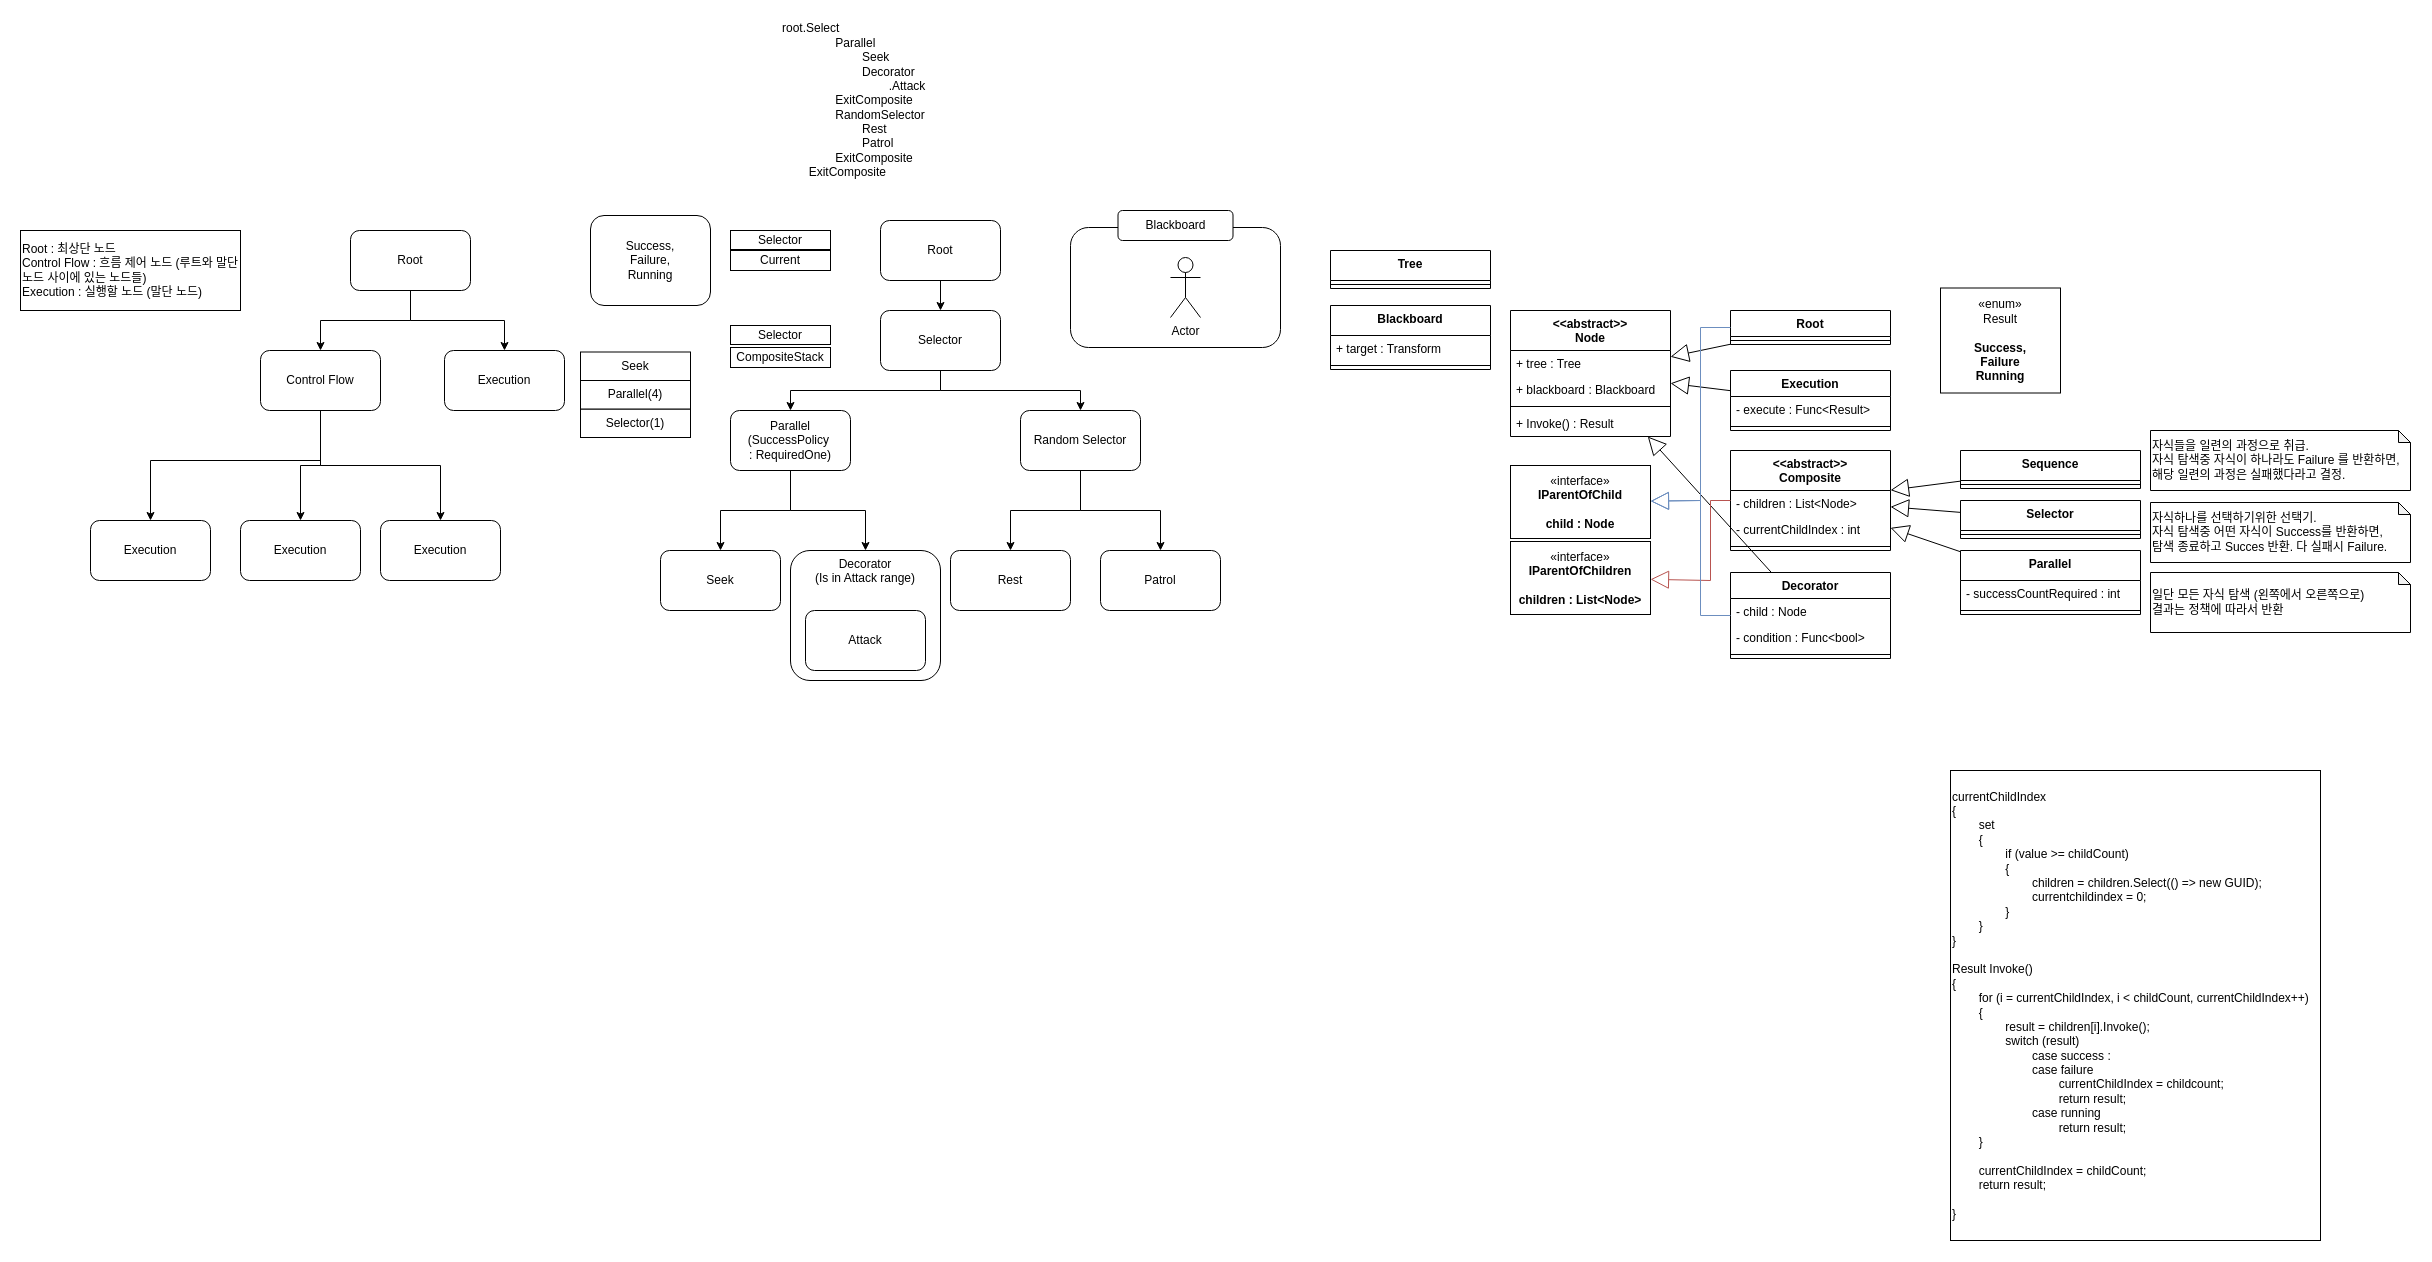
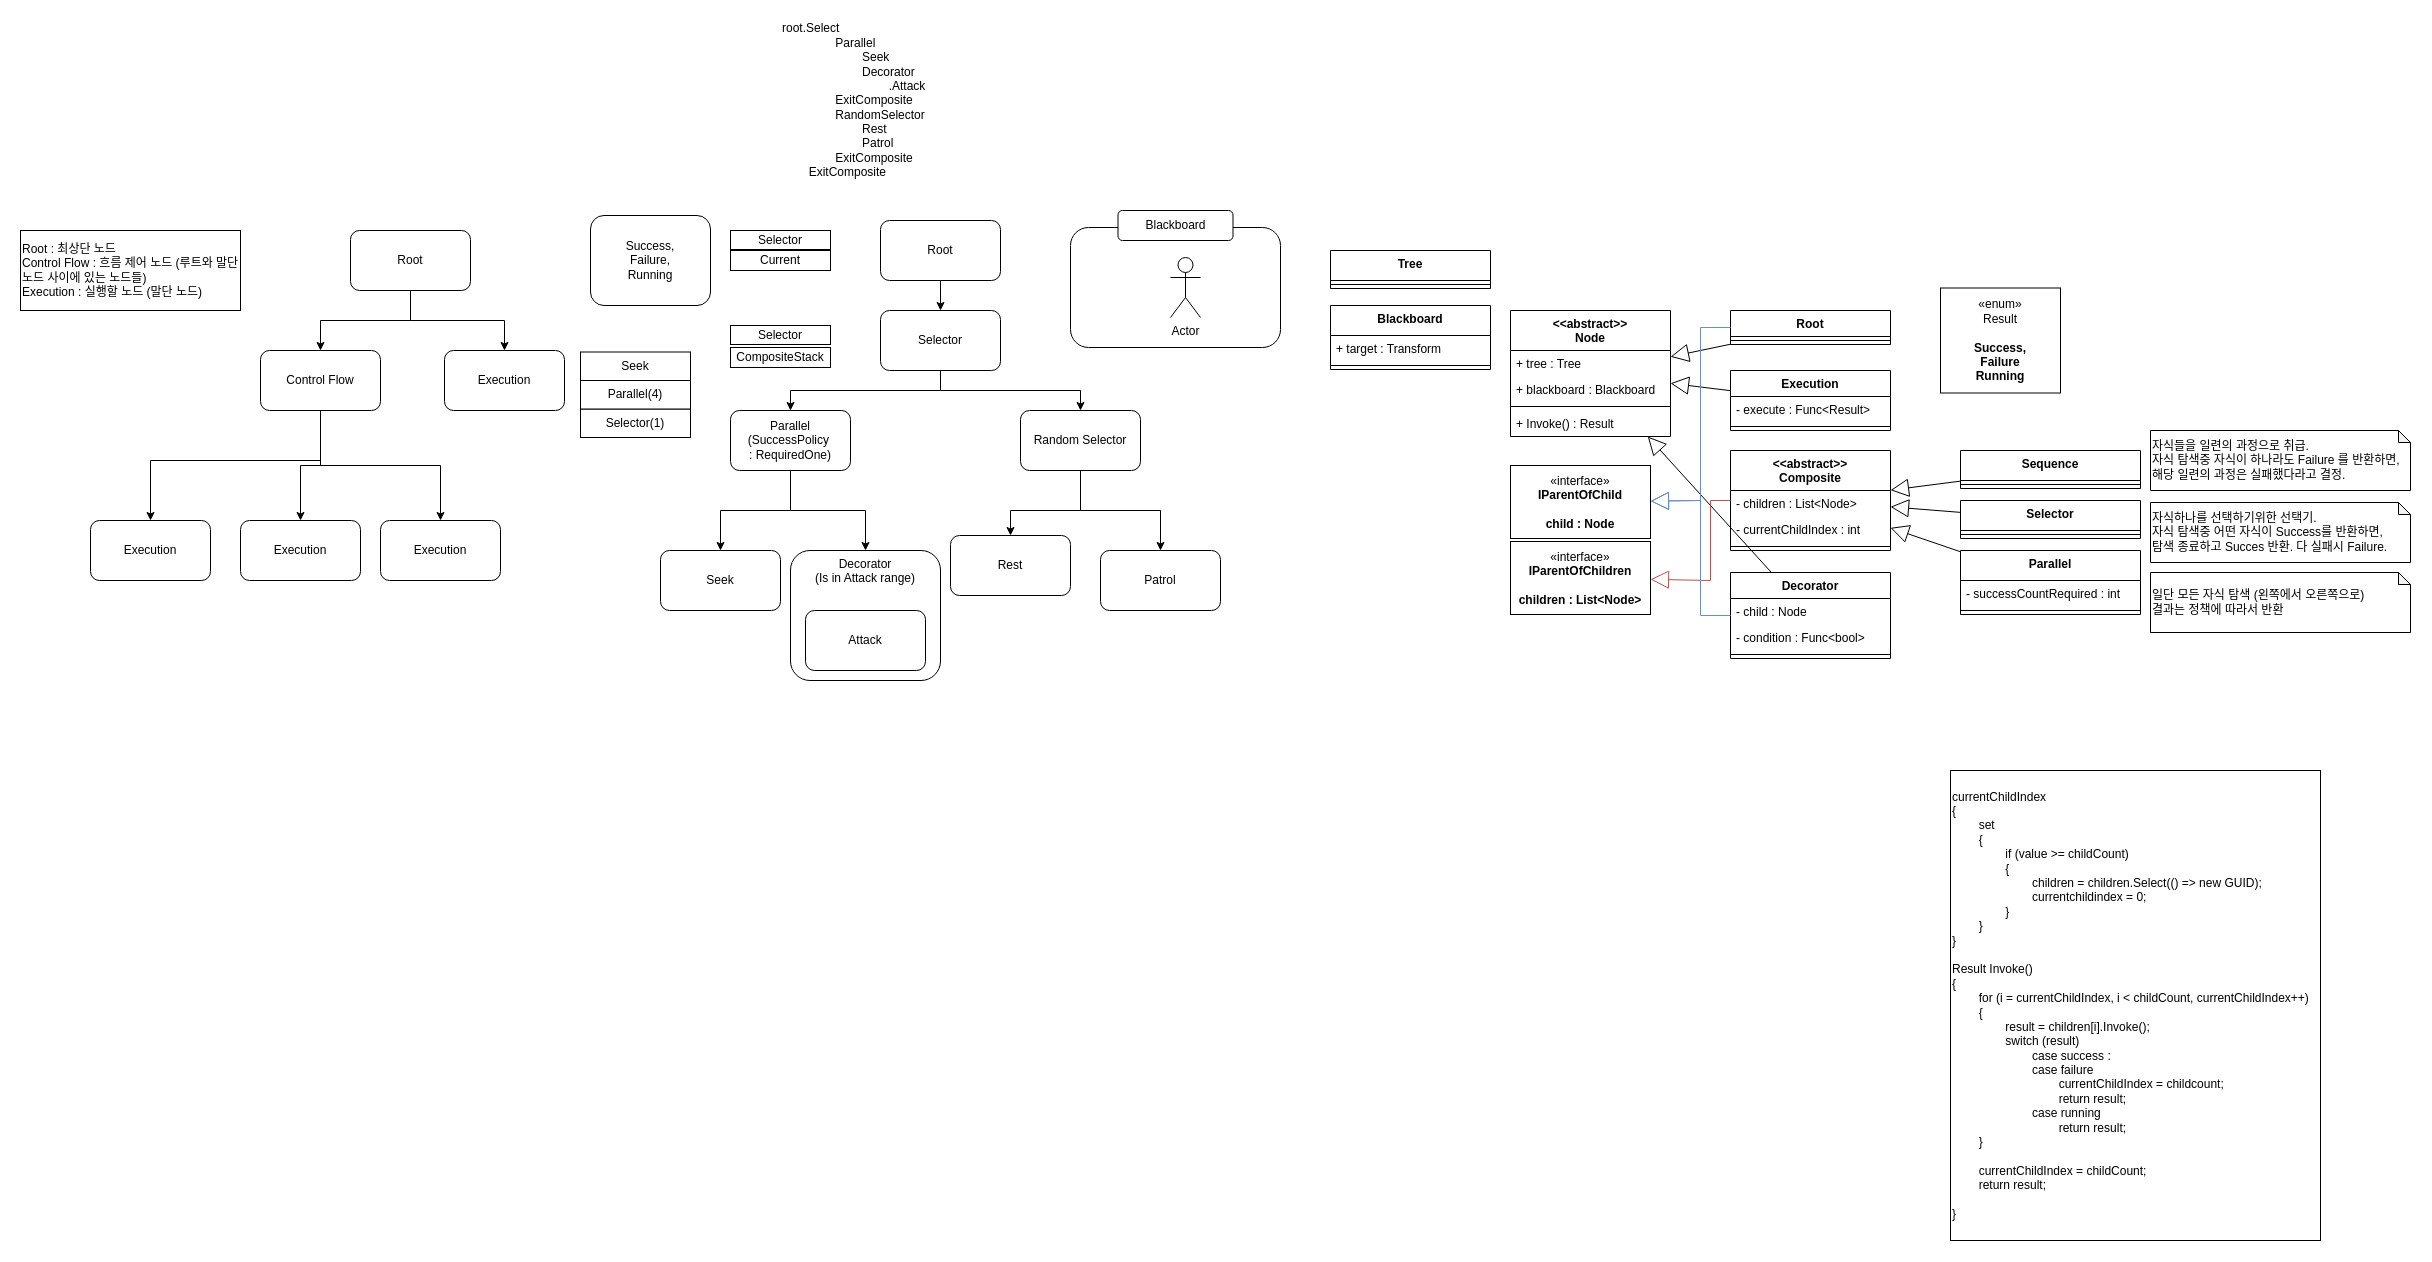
(1011, 581) -> (1011, 566)
